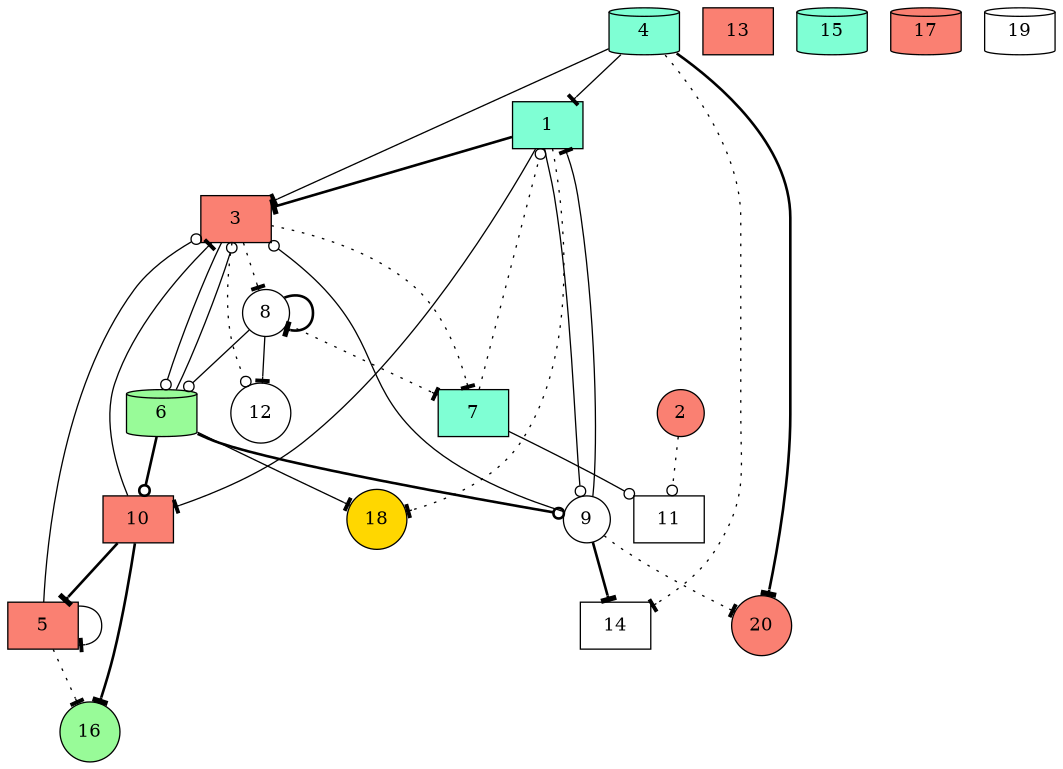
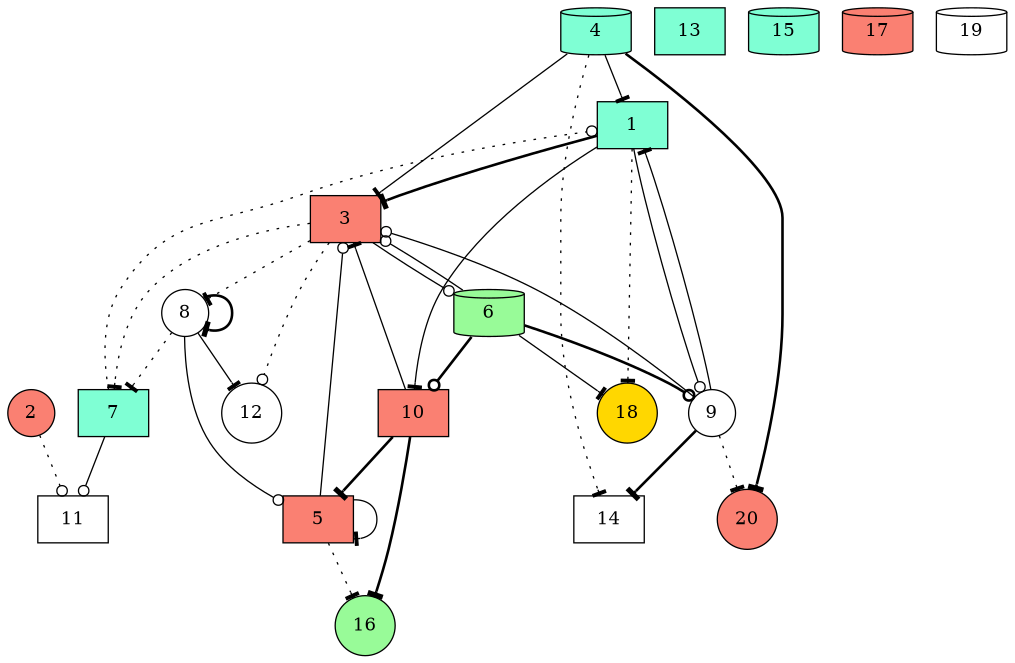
(738, 31) -> (690, 31)
(221, 356) -> (204, 431)
